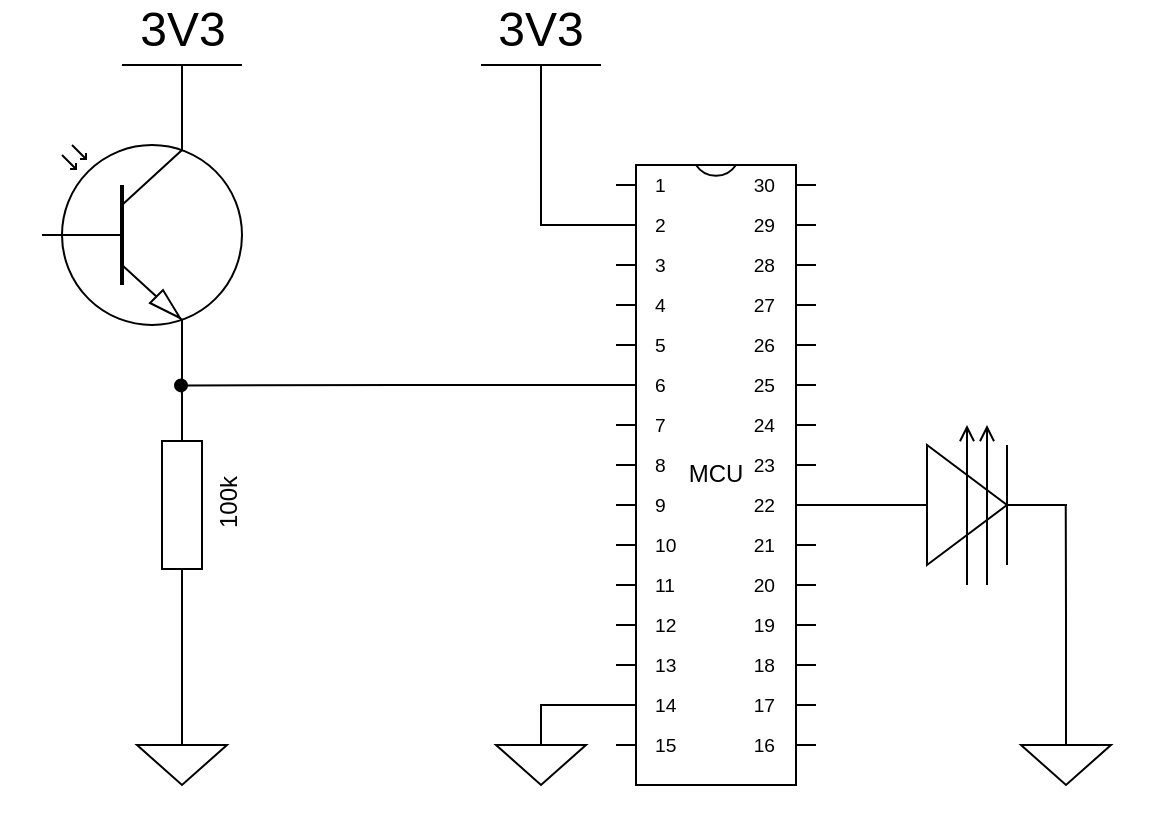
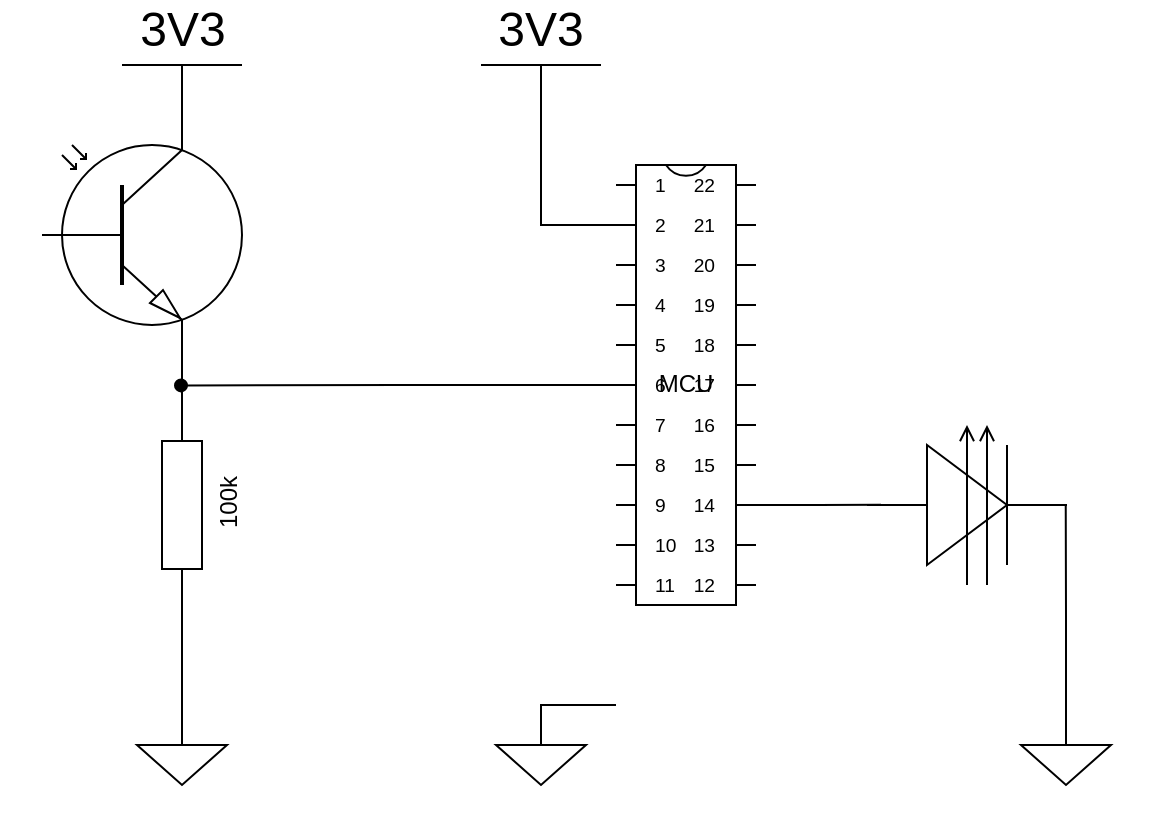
(716, 475) -> (686, 385)
